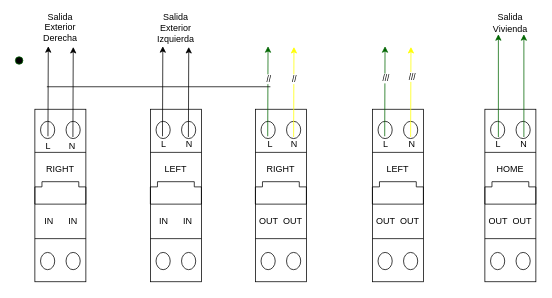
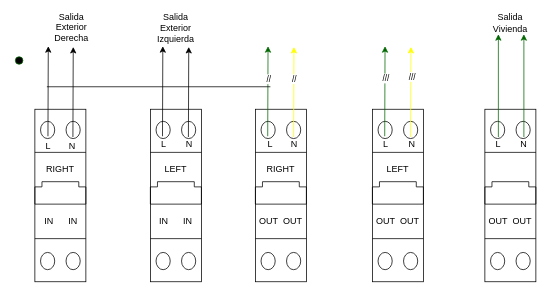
(60, 27) -> (72, 27)
(510, 169) -> none
